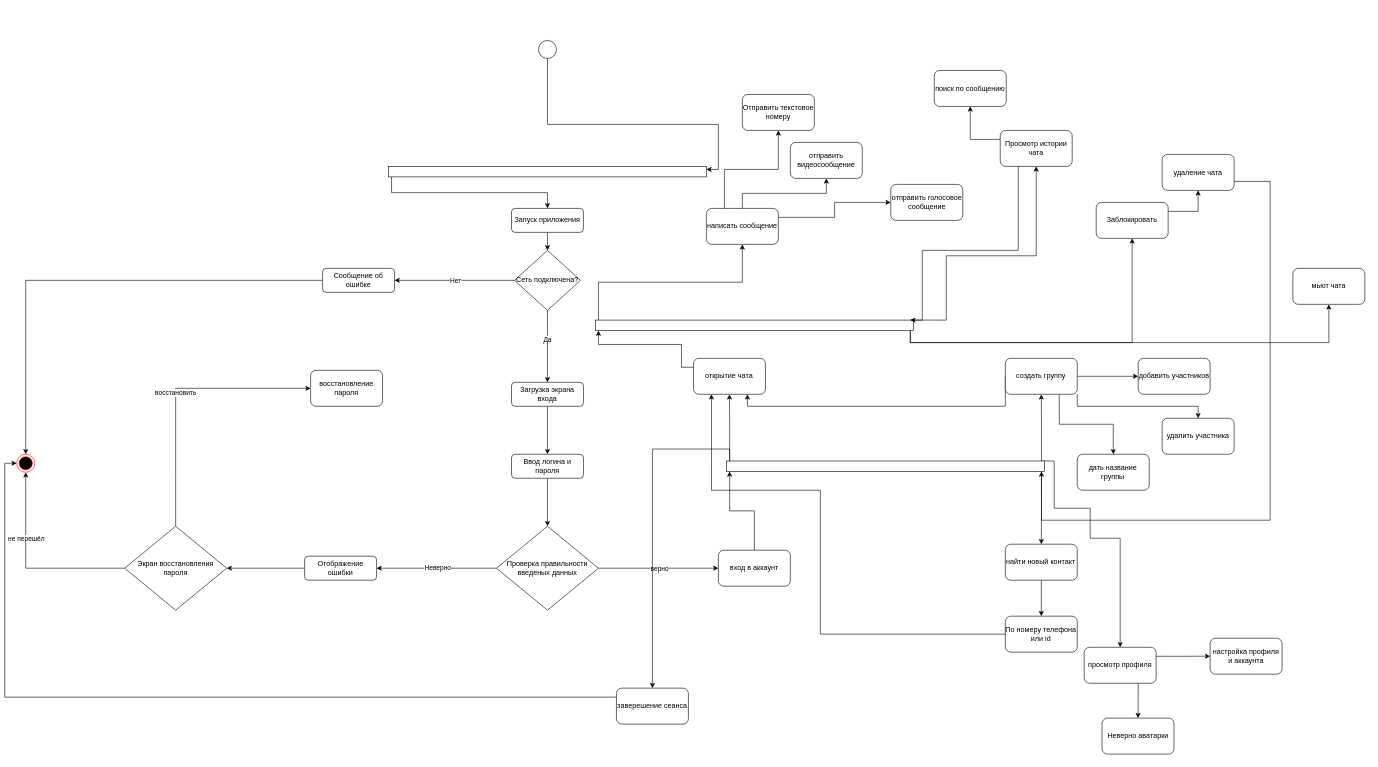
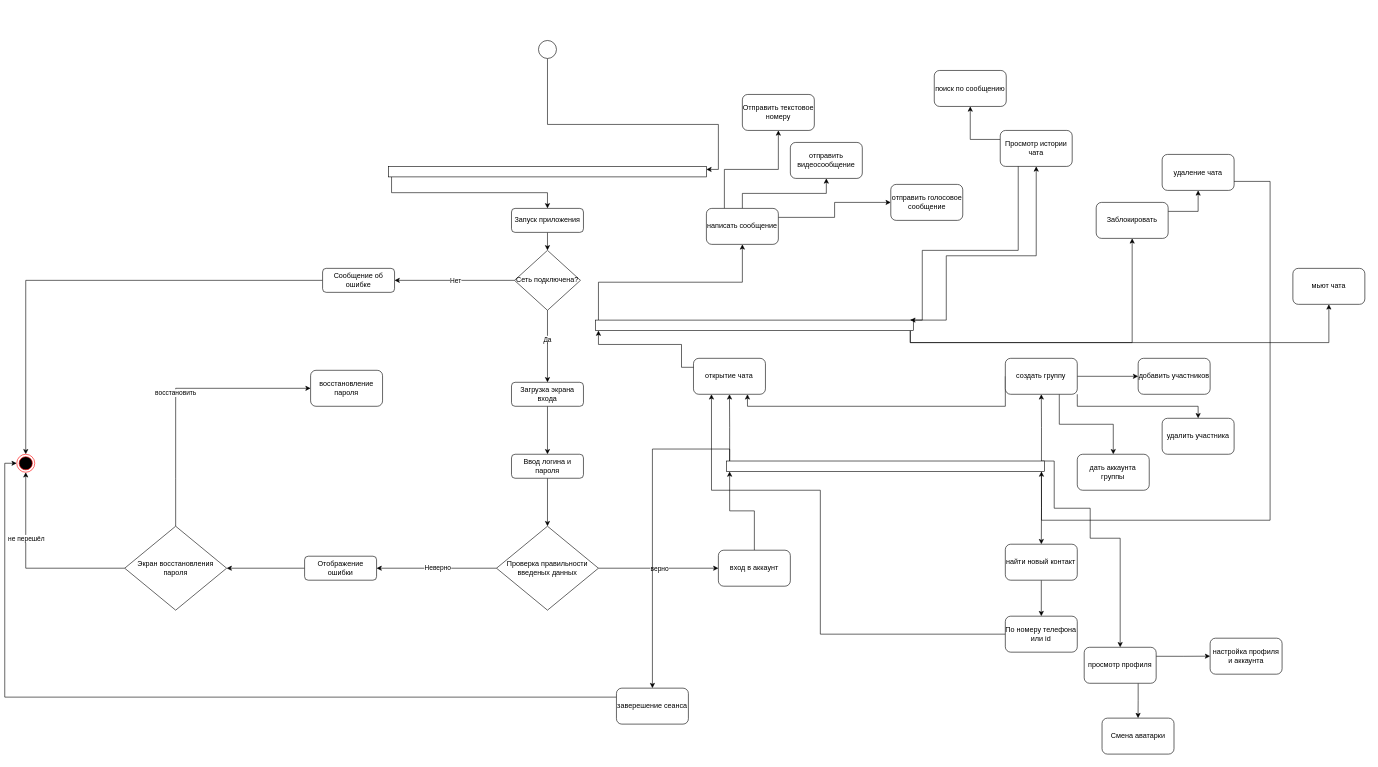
(1113, 473) -> (1113, 473)
(1139, 737) -> (1139, 737)
